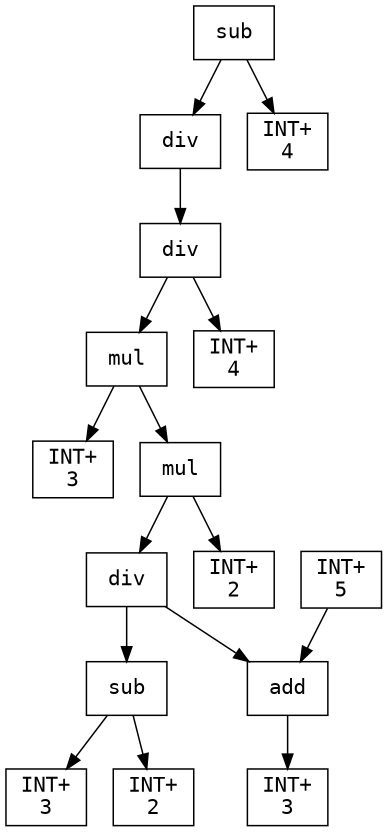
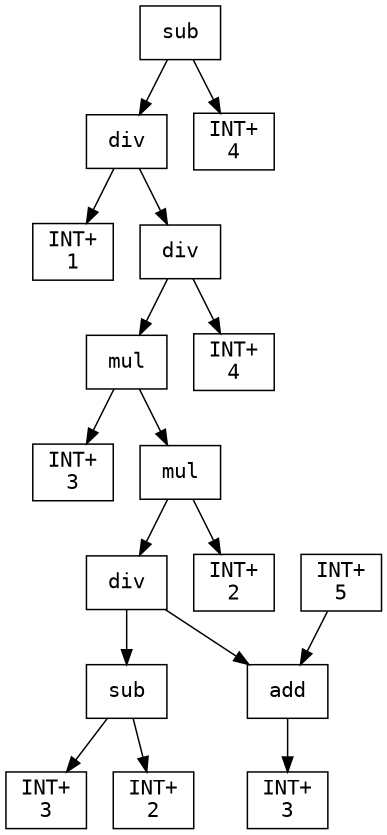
none -> (73, 252)
